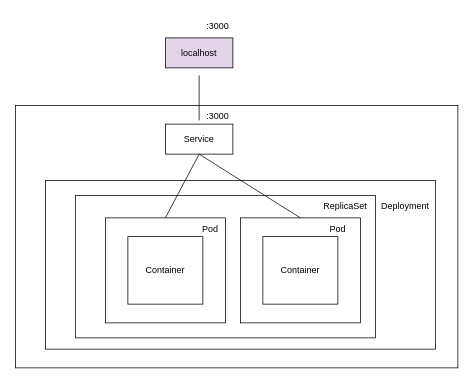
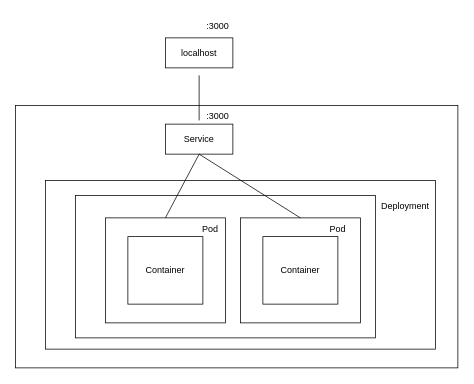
(199, 53) -> (199, 53)
(345, 207) -> none
